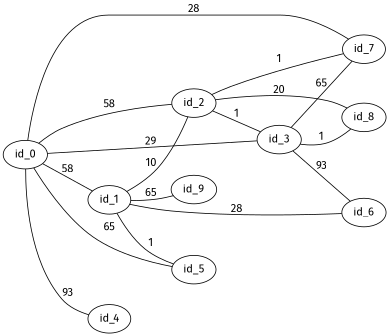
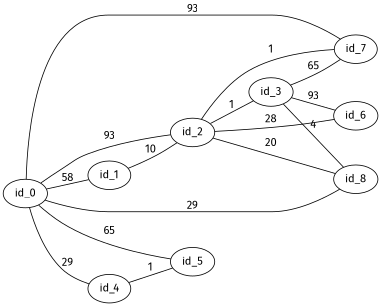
(194, 9) -> (193, 9)
(109, 104) -> (109, 136)
(322, 137) -> (313, 125)
(152, 147) -> (194, 212)
(194, 190) -> none
(235, 214) -> (275, 127)
(140, 245) -> (151, 275)
(68, 293) -> (68, 263)
